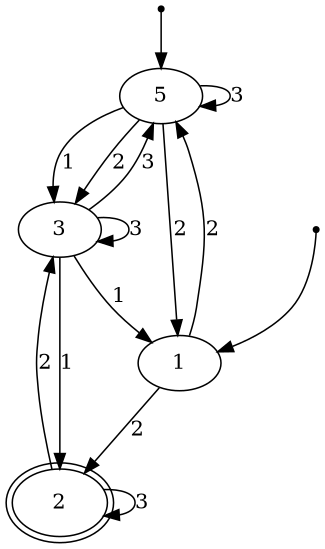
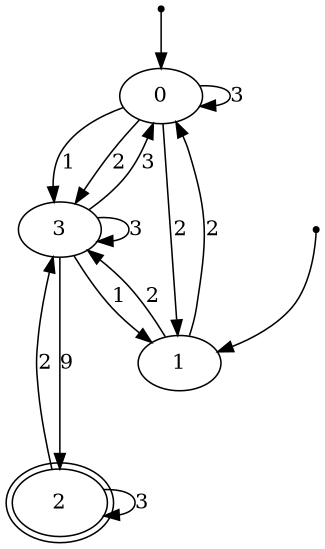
(161, 96) -> (161, 96)
(68, 363) -> (68, 363)
(127, 425) -> (136, 295)
